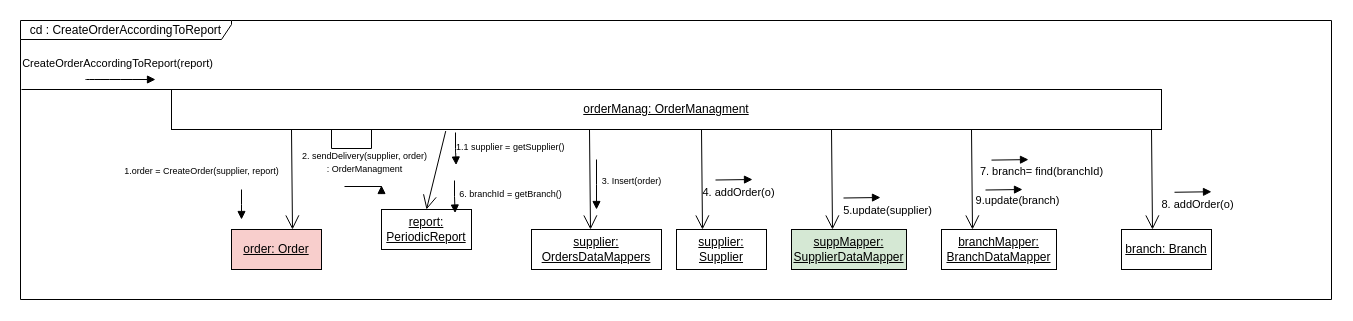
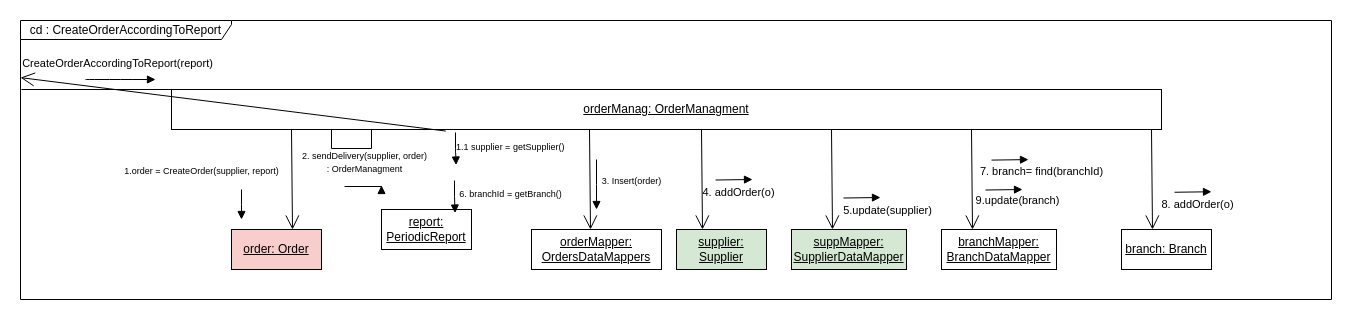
(436, 169) -> (285, 111)
(597, 250) -> (597, 250)
(722, 250) -> (722, 250)
